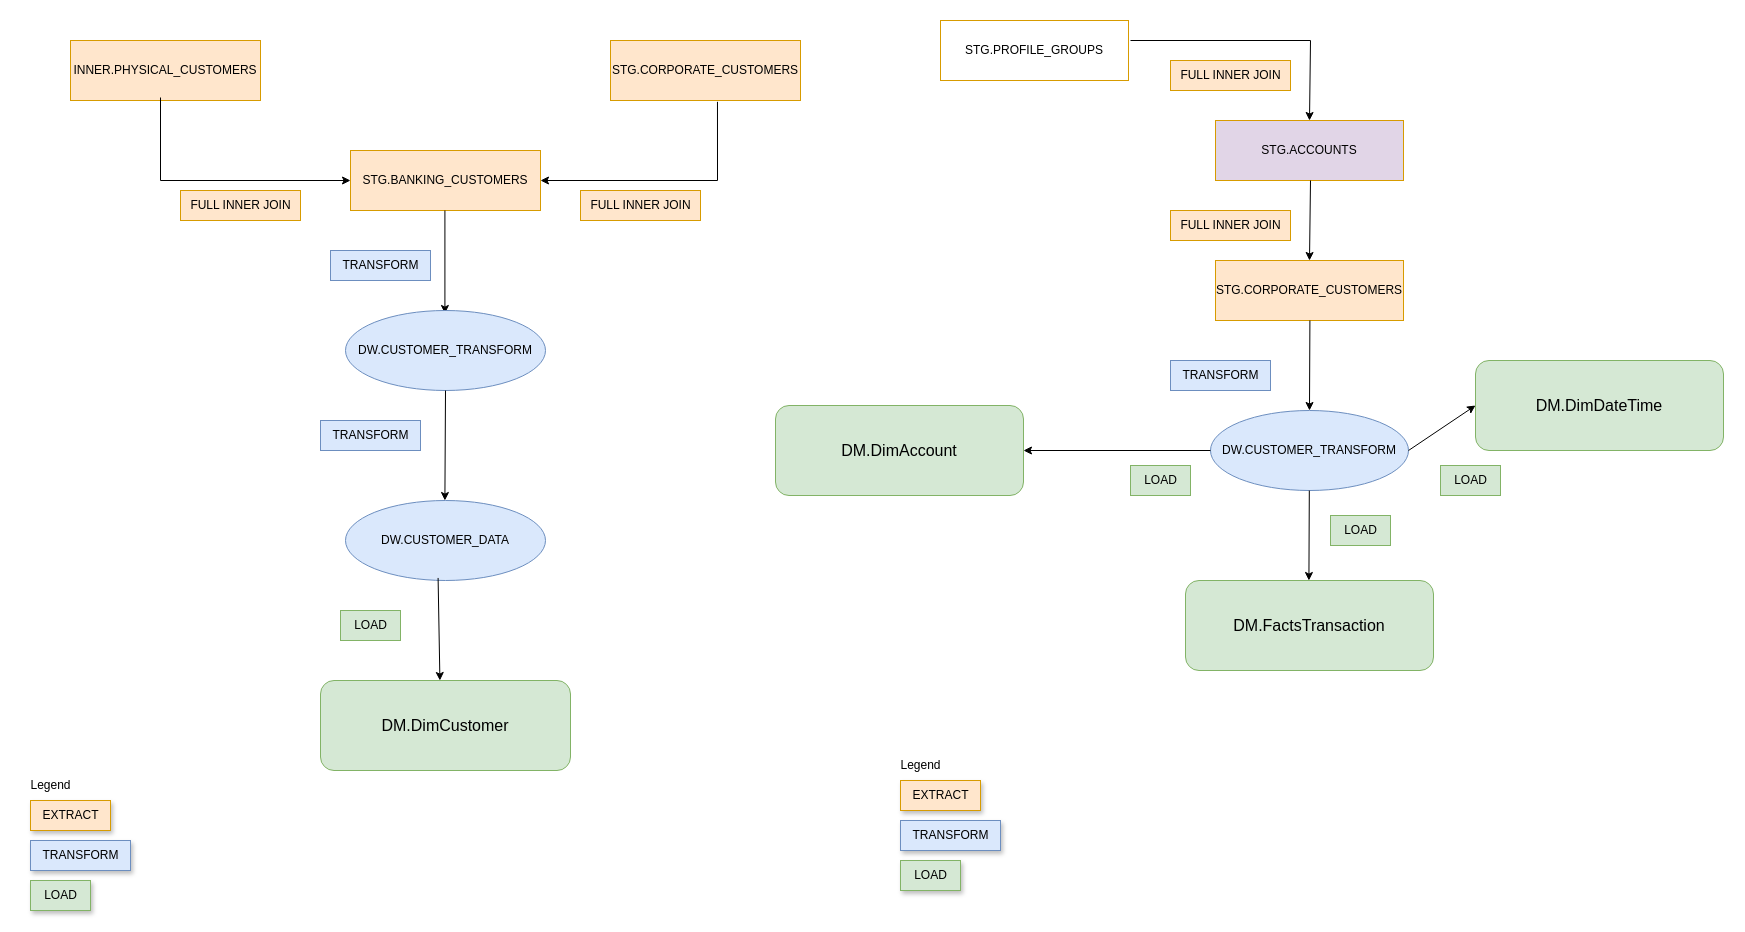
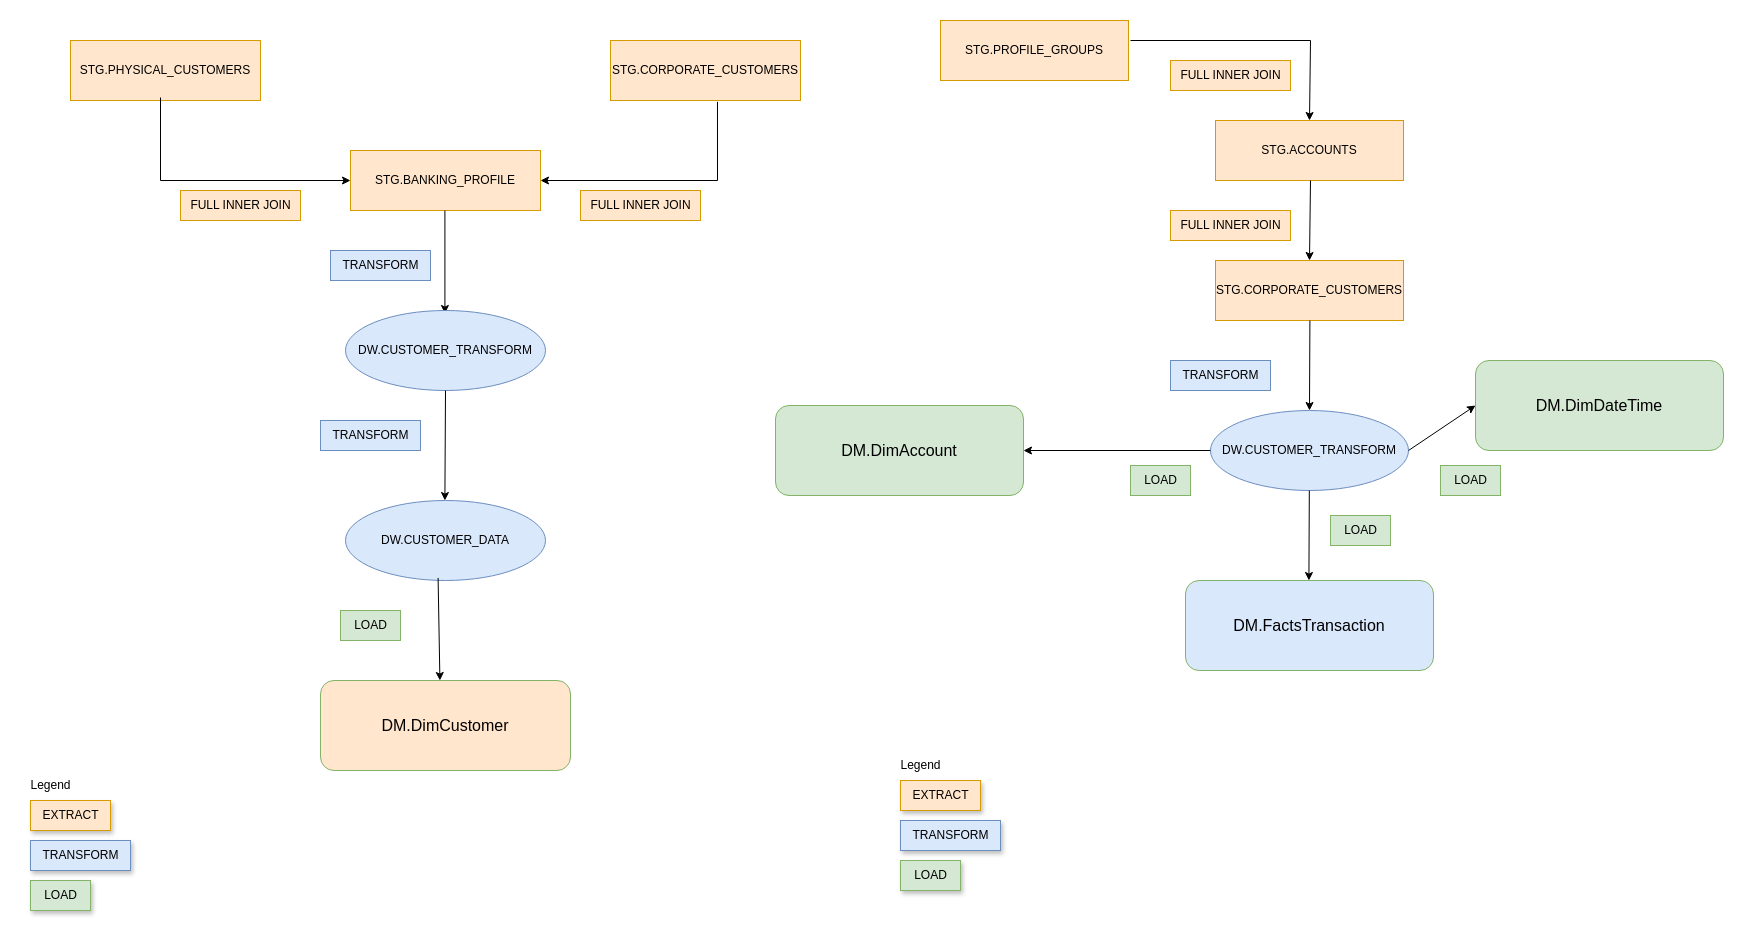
(1035, 51) -> (1035, 51)
(166, 71) -> (166, 71)
(1310, 151) -> (1310, 151)
(446, 181) -> (446, 181)
(1310, 626) -> (1310, 626)
(446, 726) -> (446, 726)
